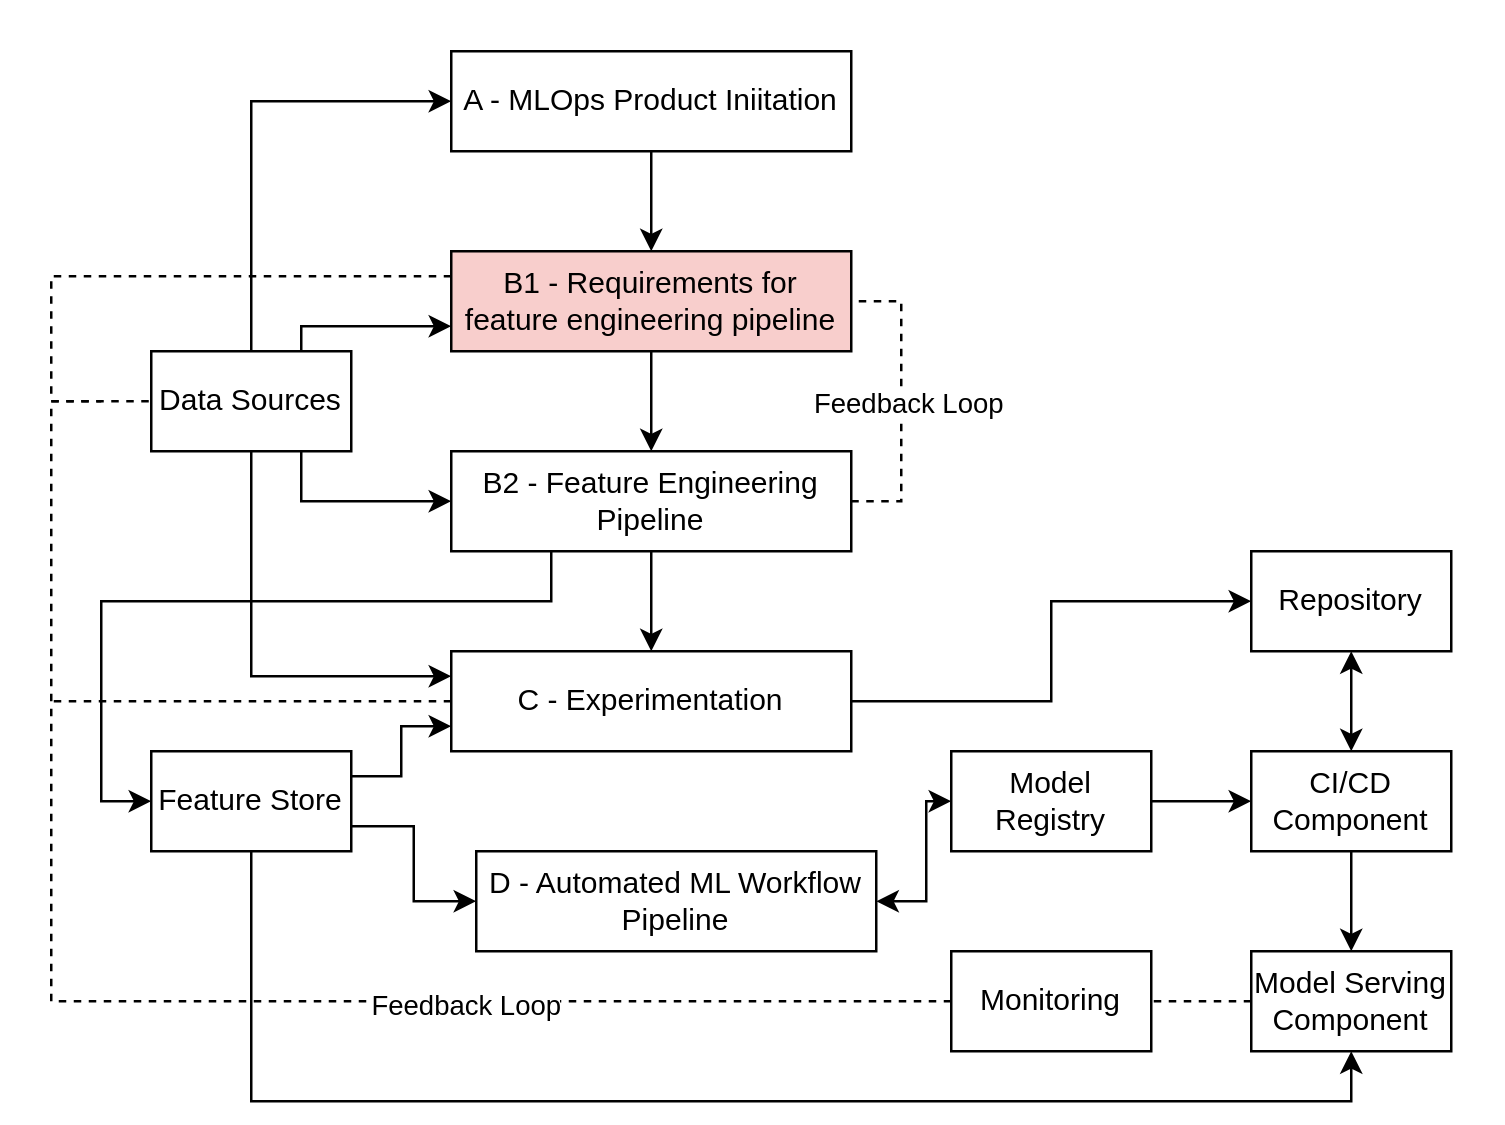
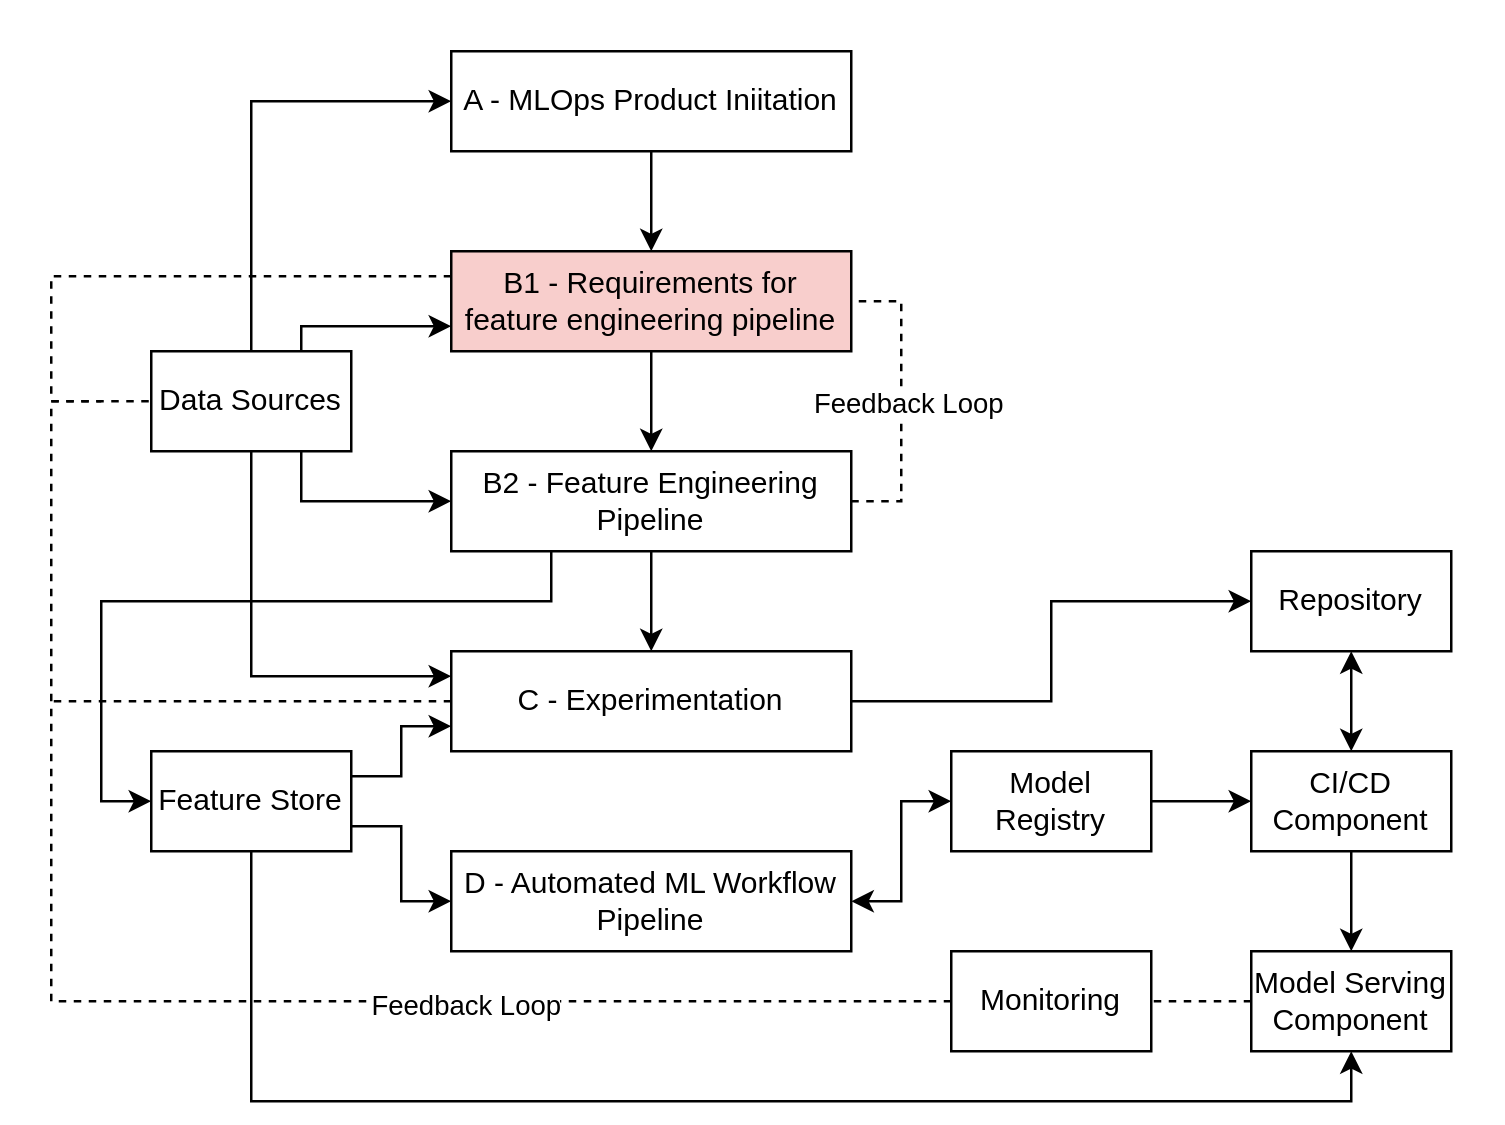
(676, 901) -> (651, 901)
